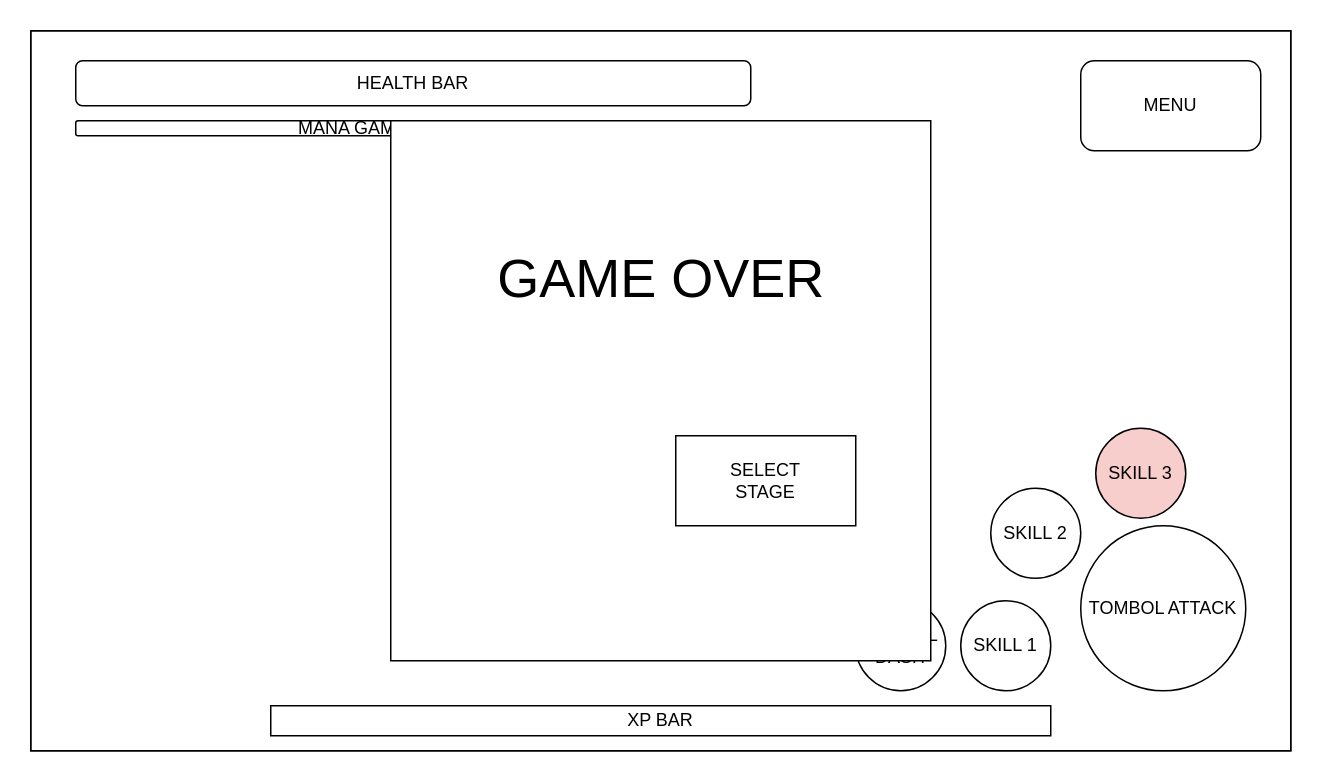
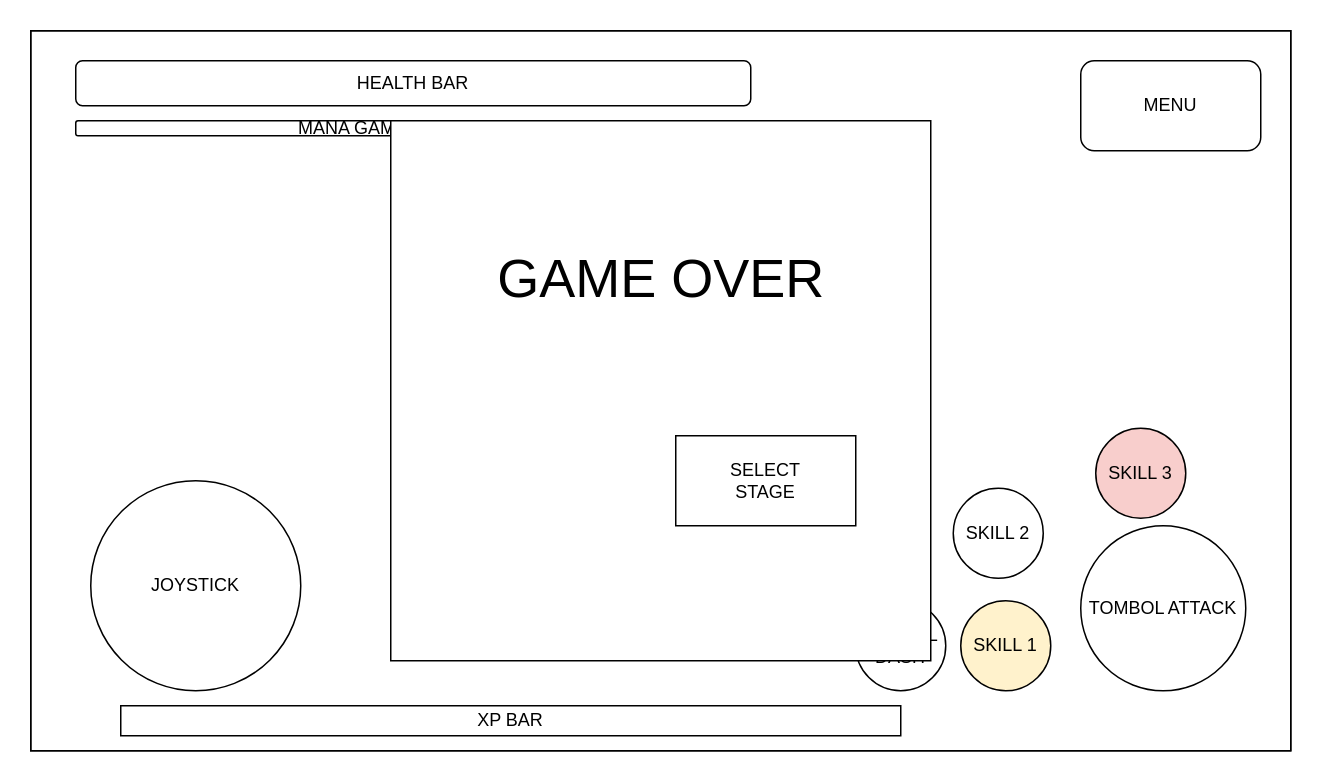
(1036, 533) -> (998, 533)
none -> (196, 586)
(1006, 646) -> (1006, 646)
(661, 721) -> (511, 721)
